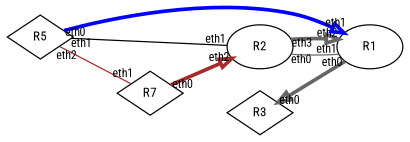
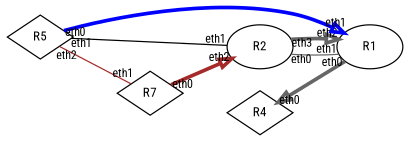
(260, 113) -> (260, 113)
